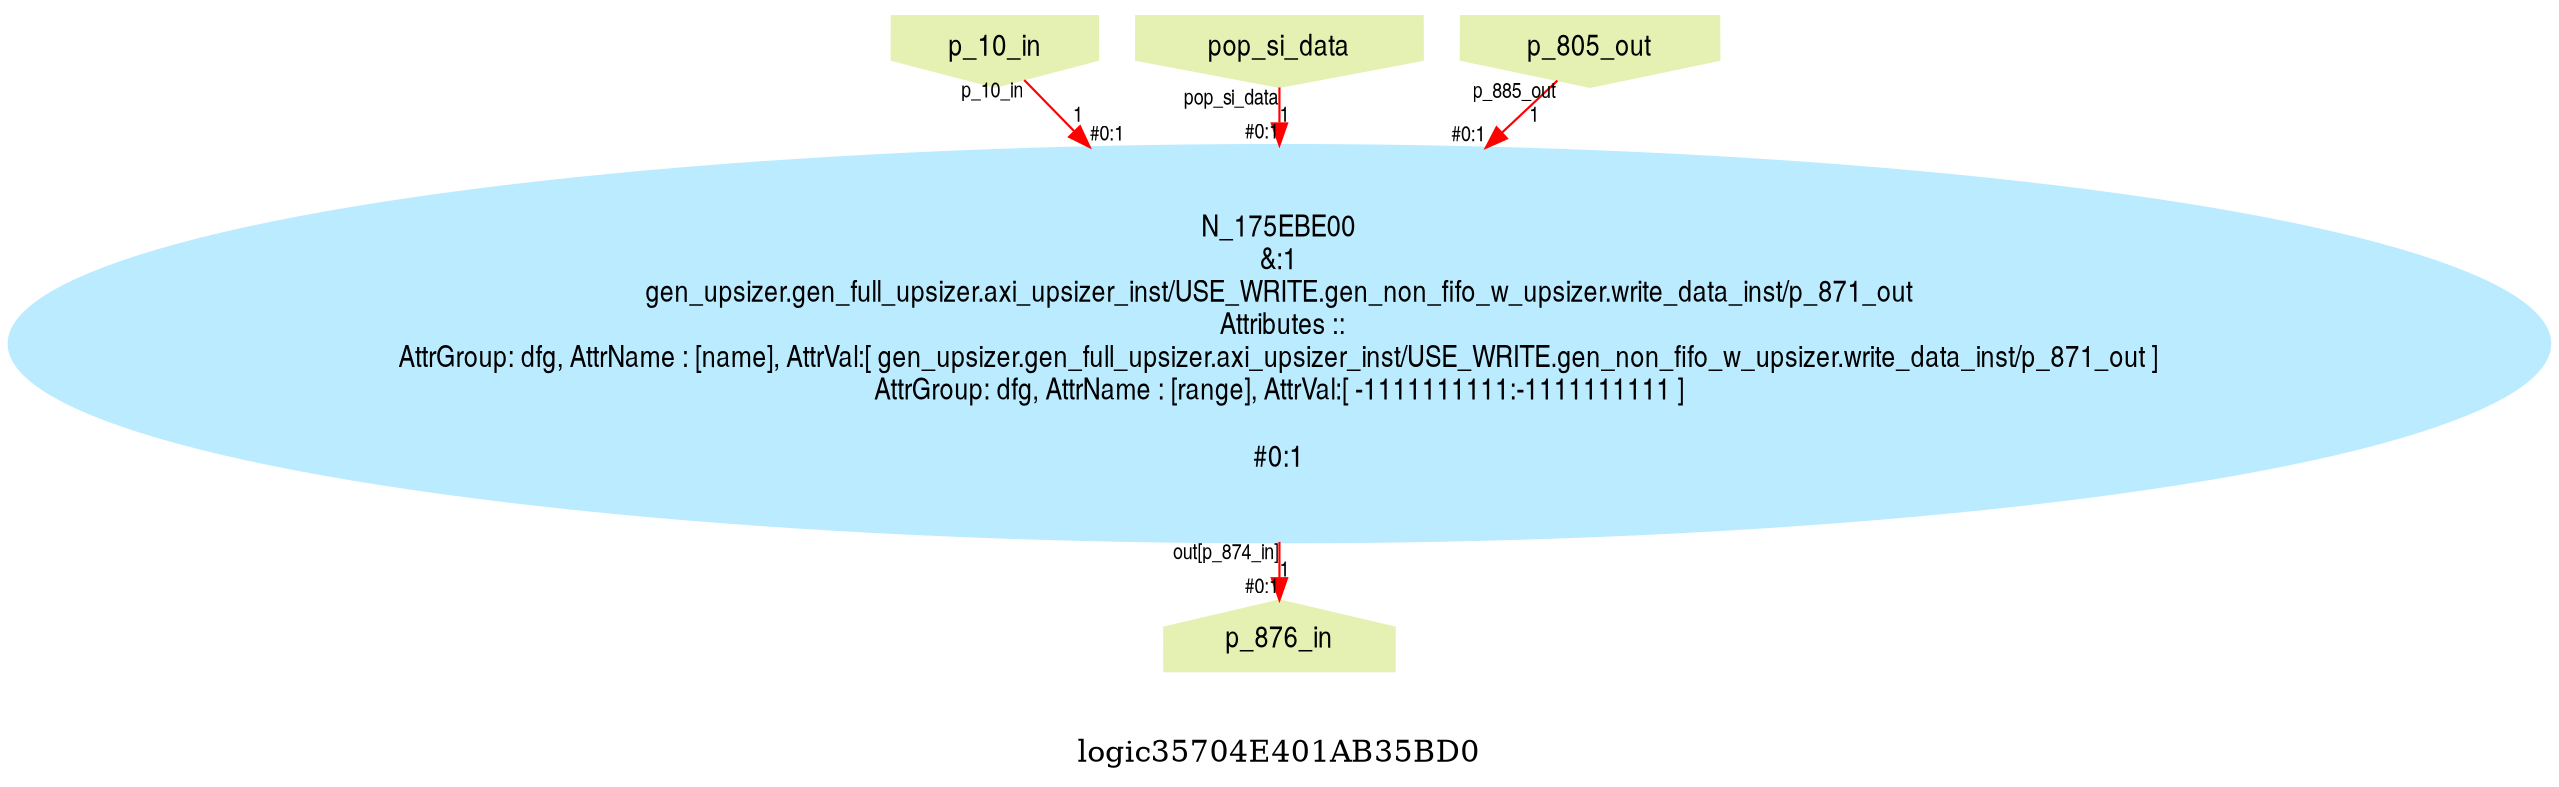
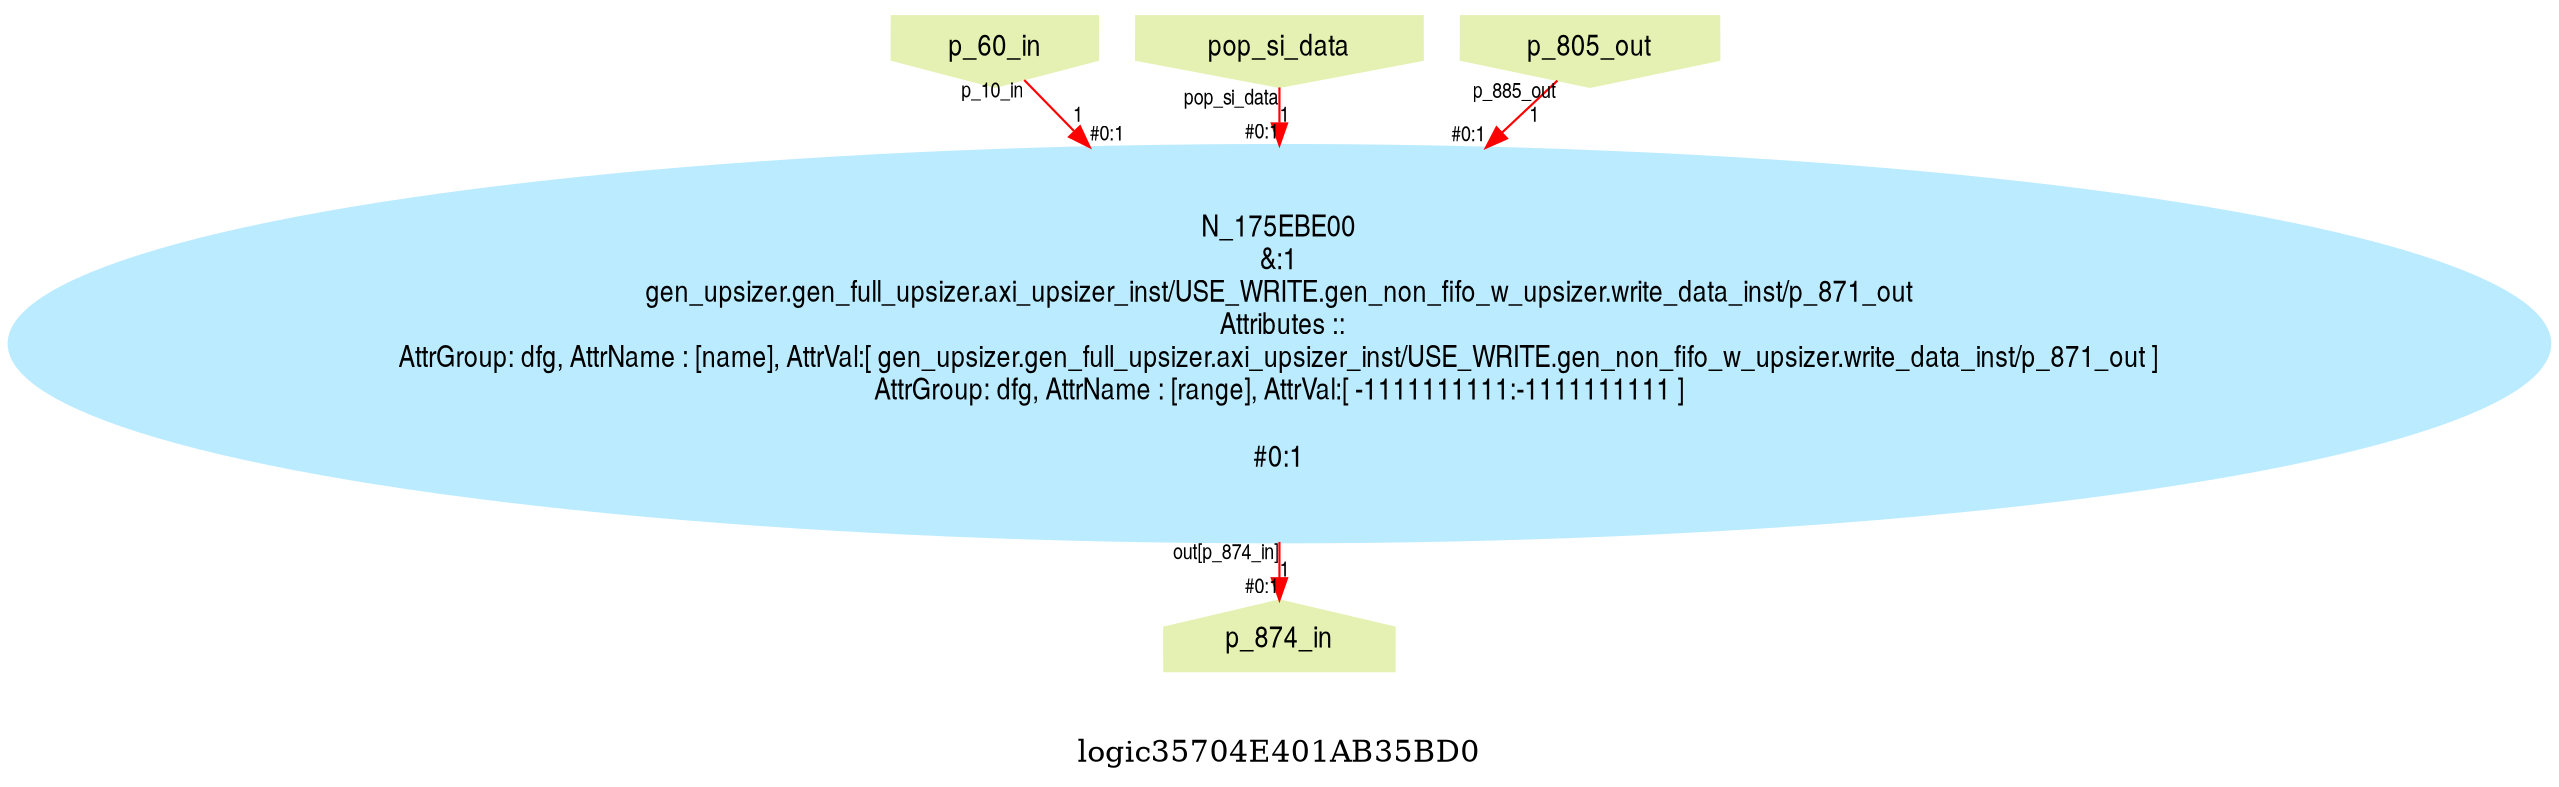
(995, 48) -> (995, 48)
(1279, 640) -> (1279, 640)
